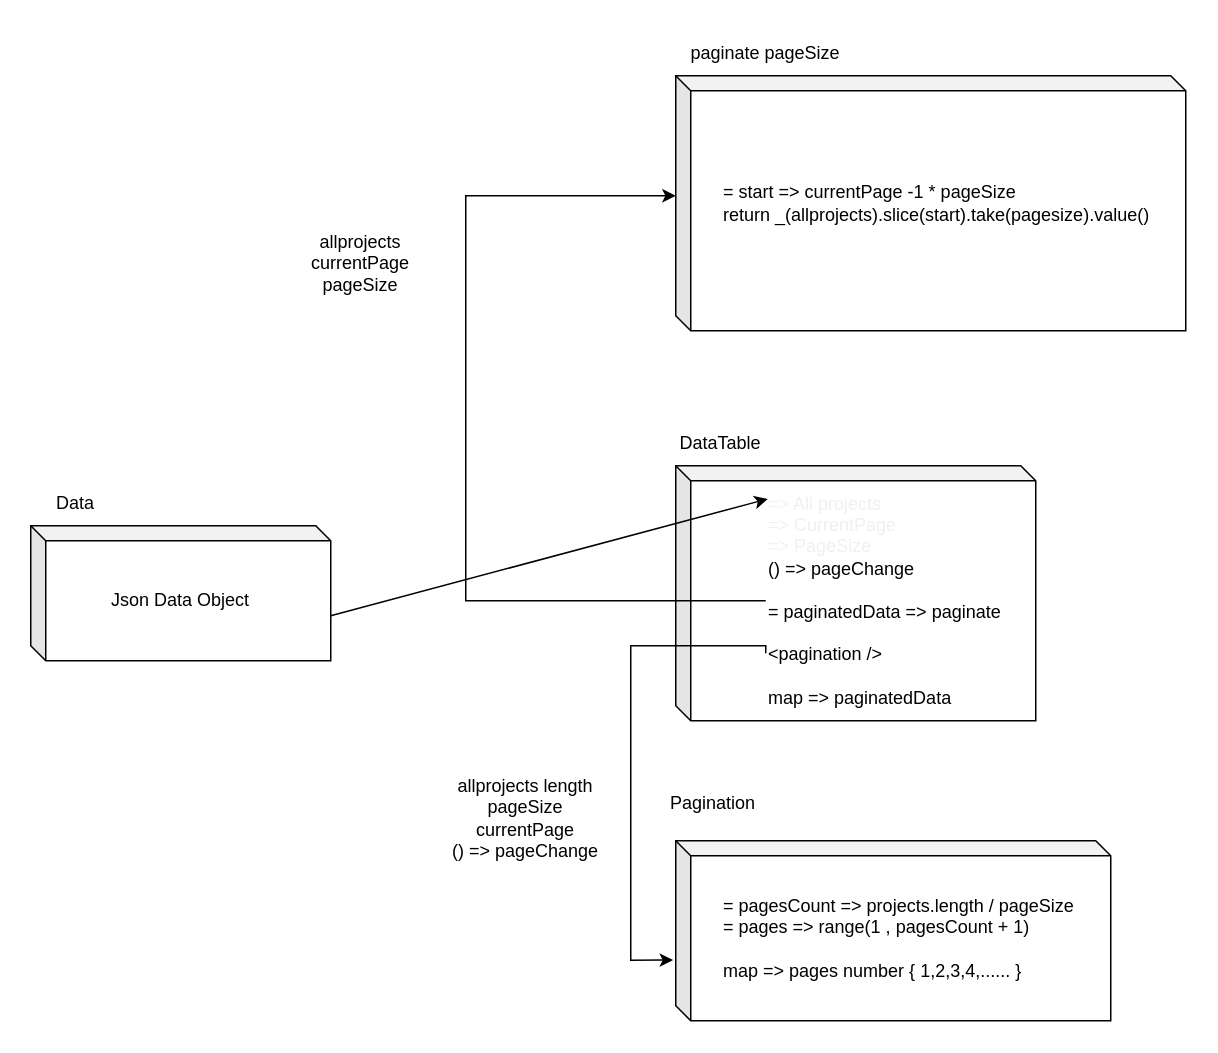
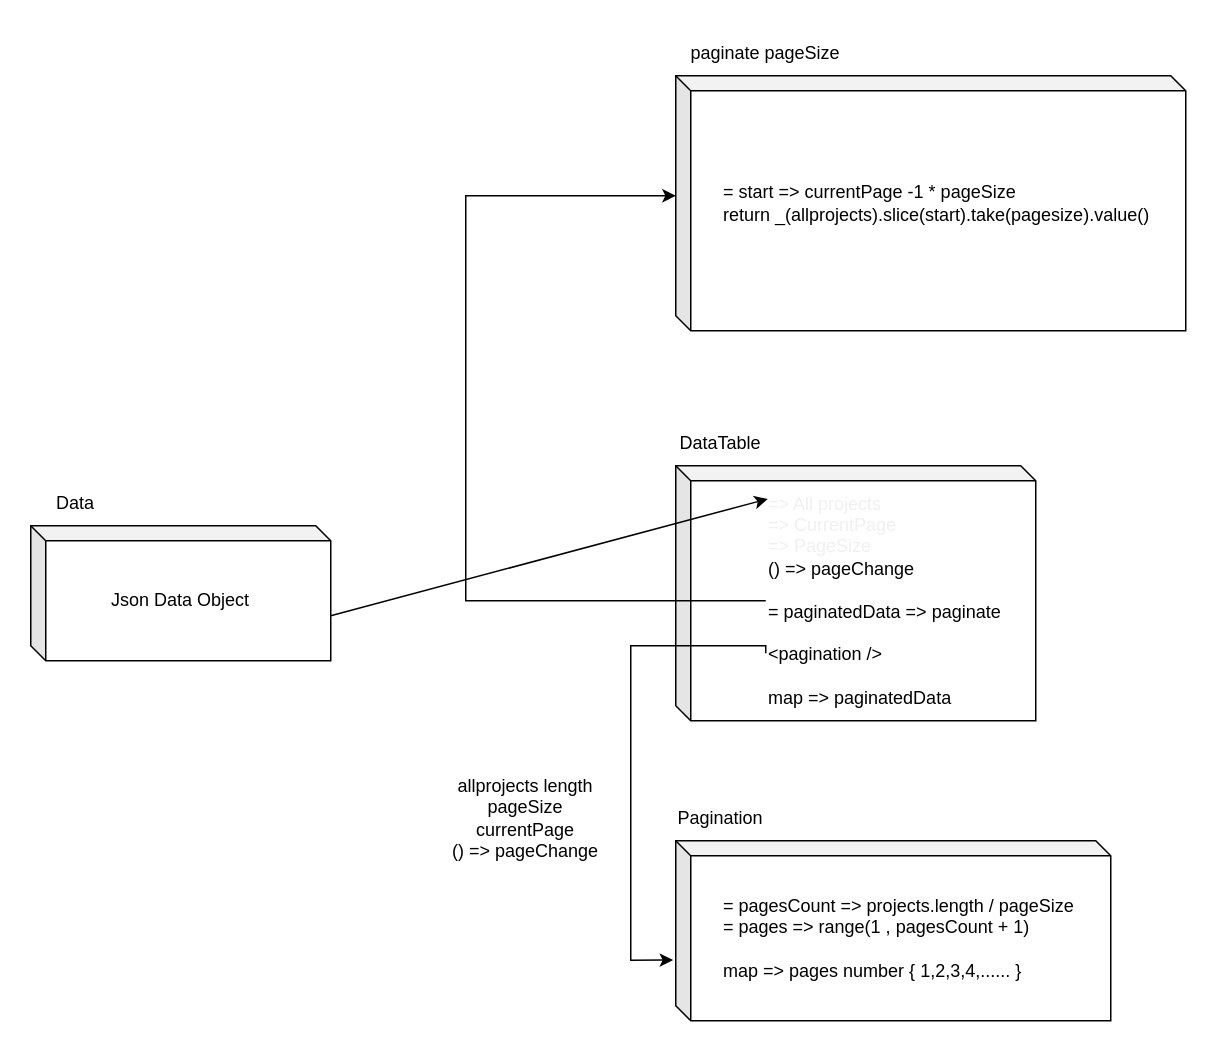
(361, 263) -> none
(713, 803) -> (721, 818)
